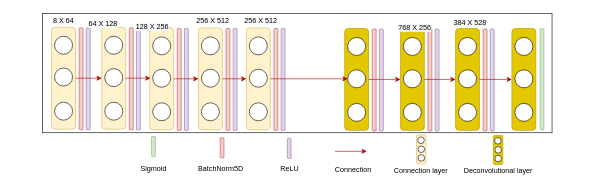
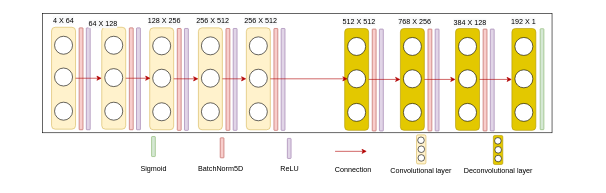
none -> (360, 20)
none -> (528, 20)
(63, 21) -> (63, 21)
(470, 23) -> (470, 23)
(153, 25) -> (165, 19)
(416, 26) -> (416, 20)
(421, 171) -> (421, 171)
